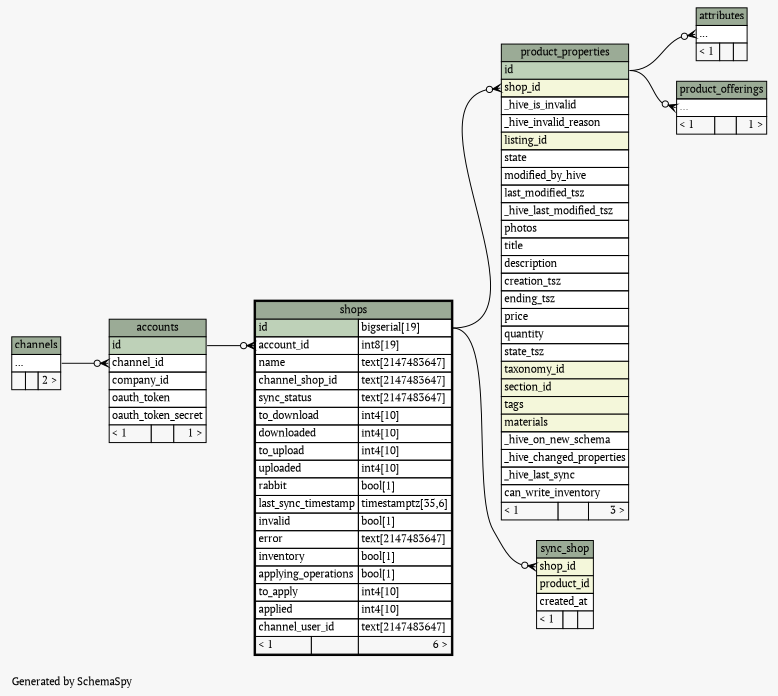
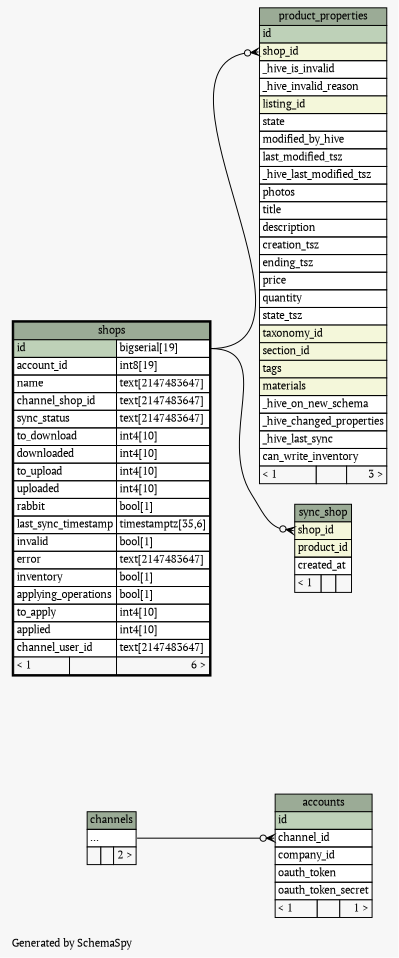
(722, 34) -> none
(722, 108) -> none
(224, 346) -> none
